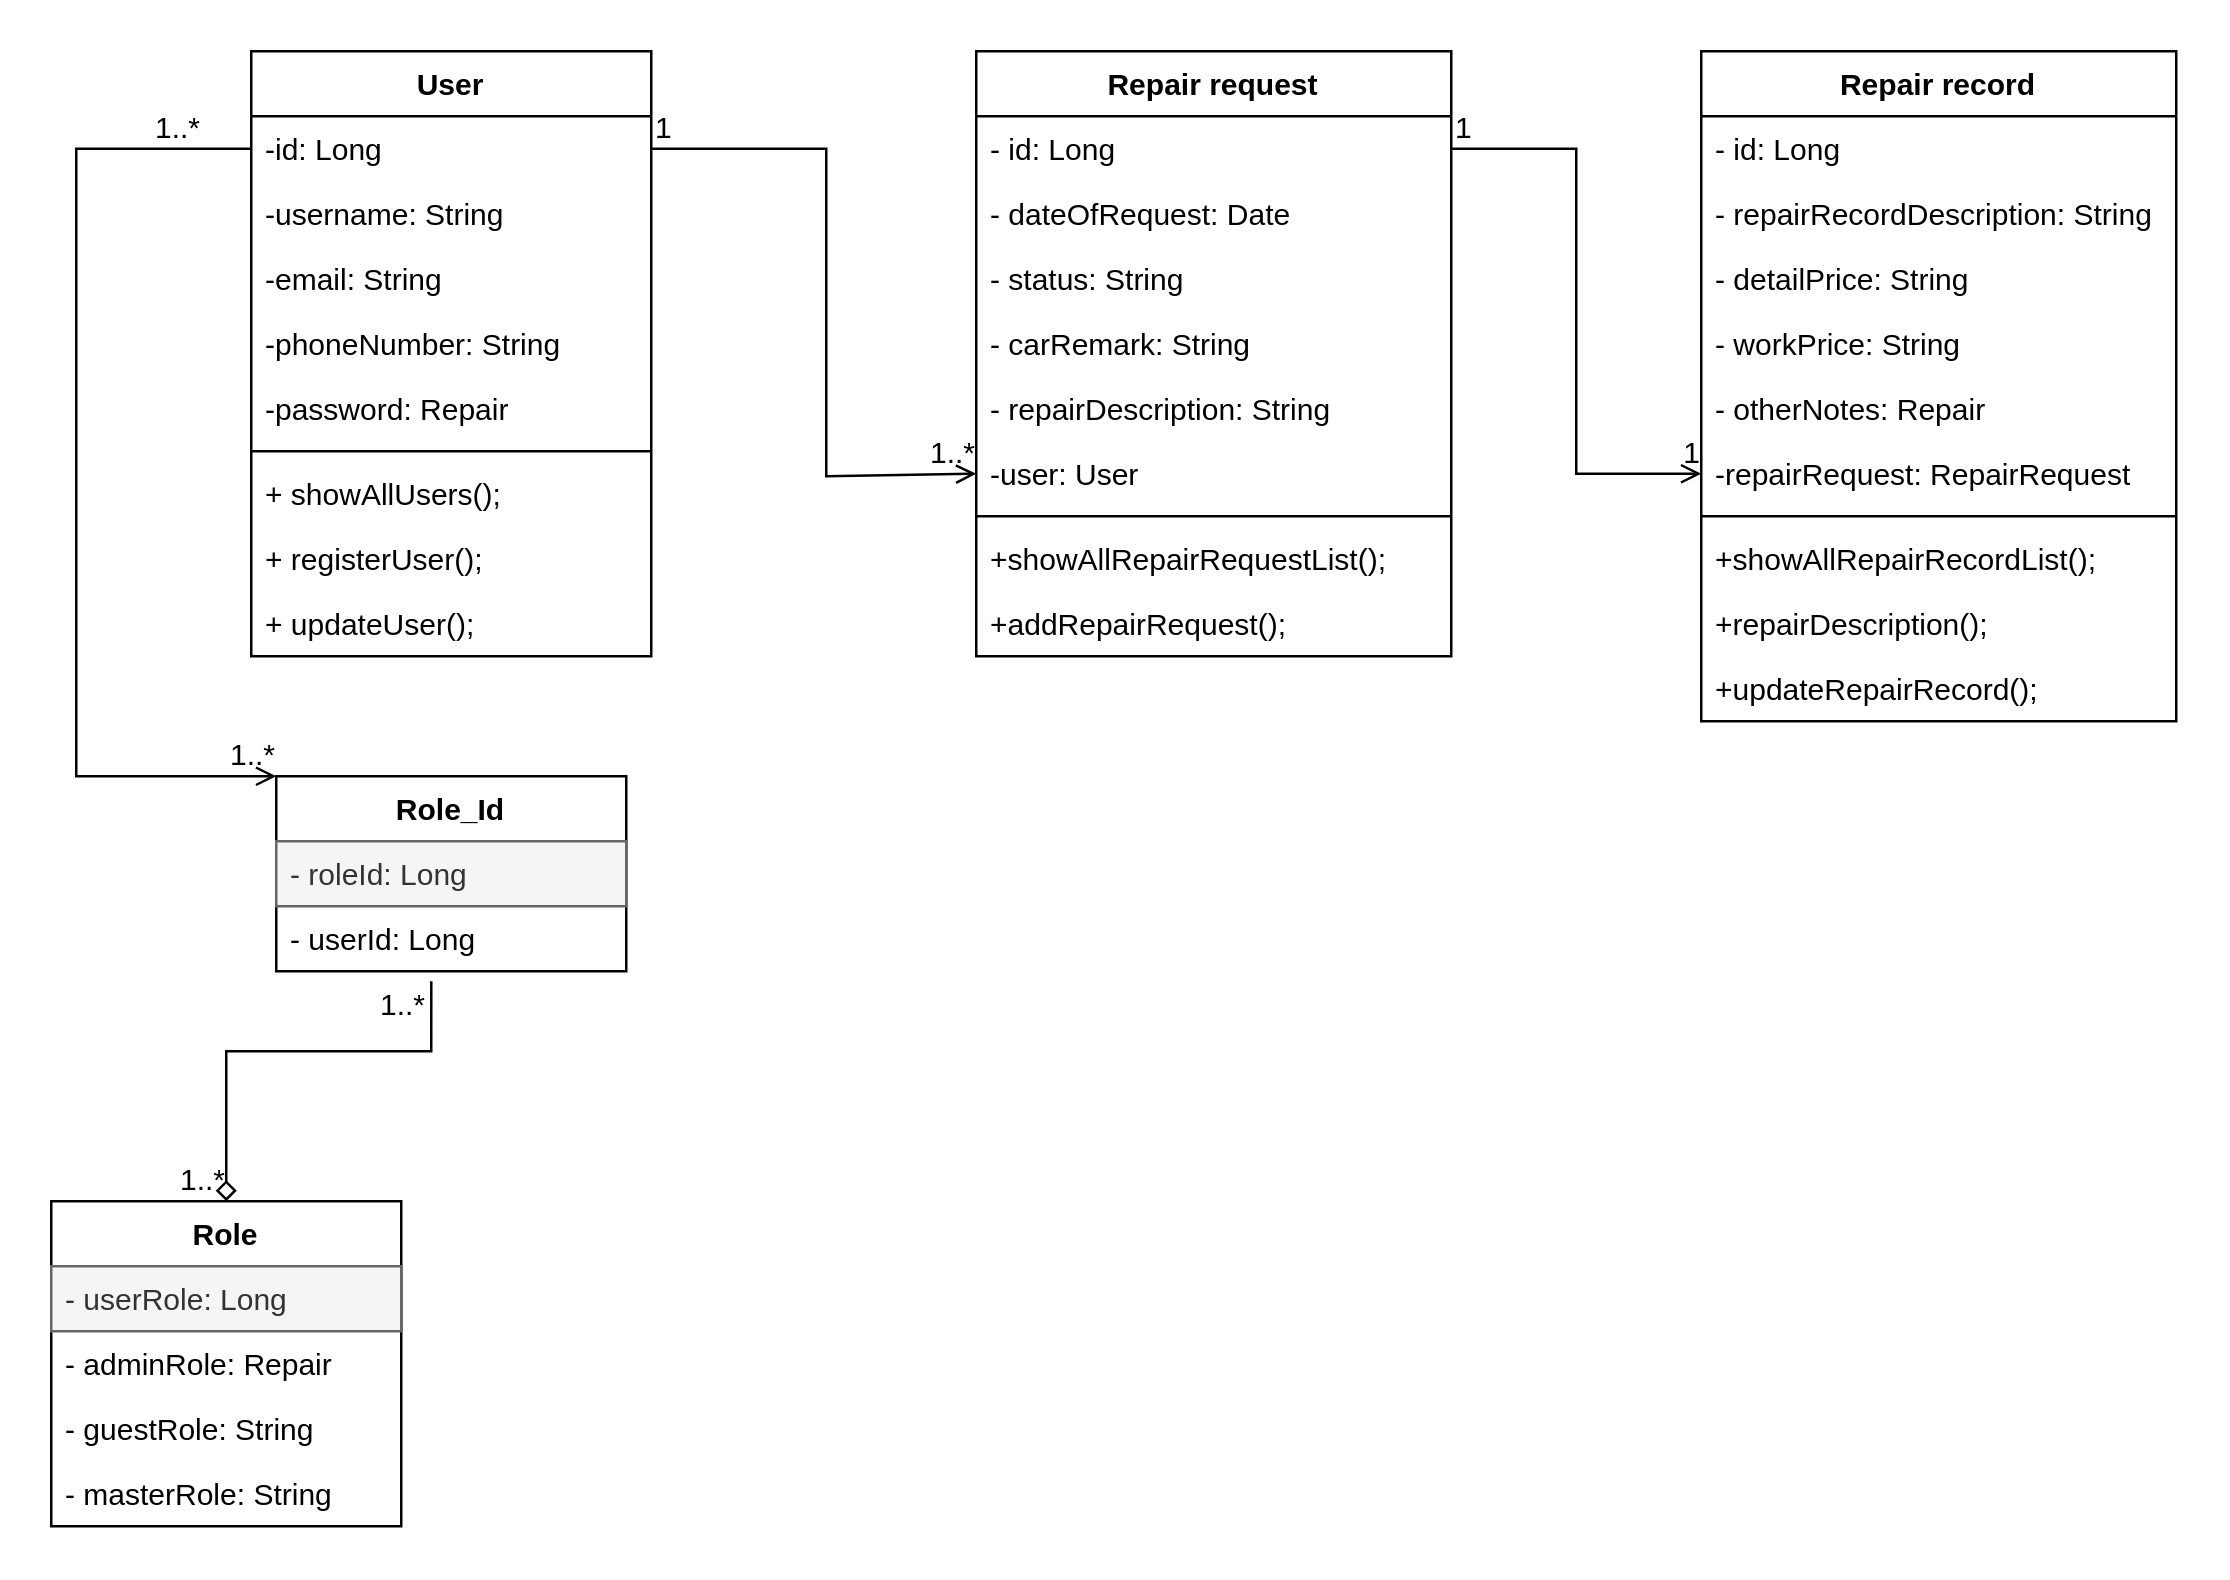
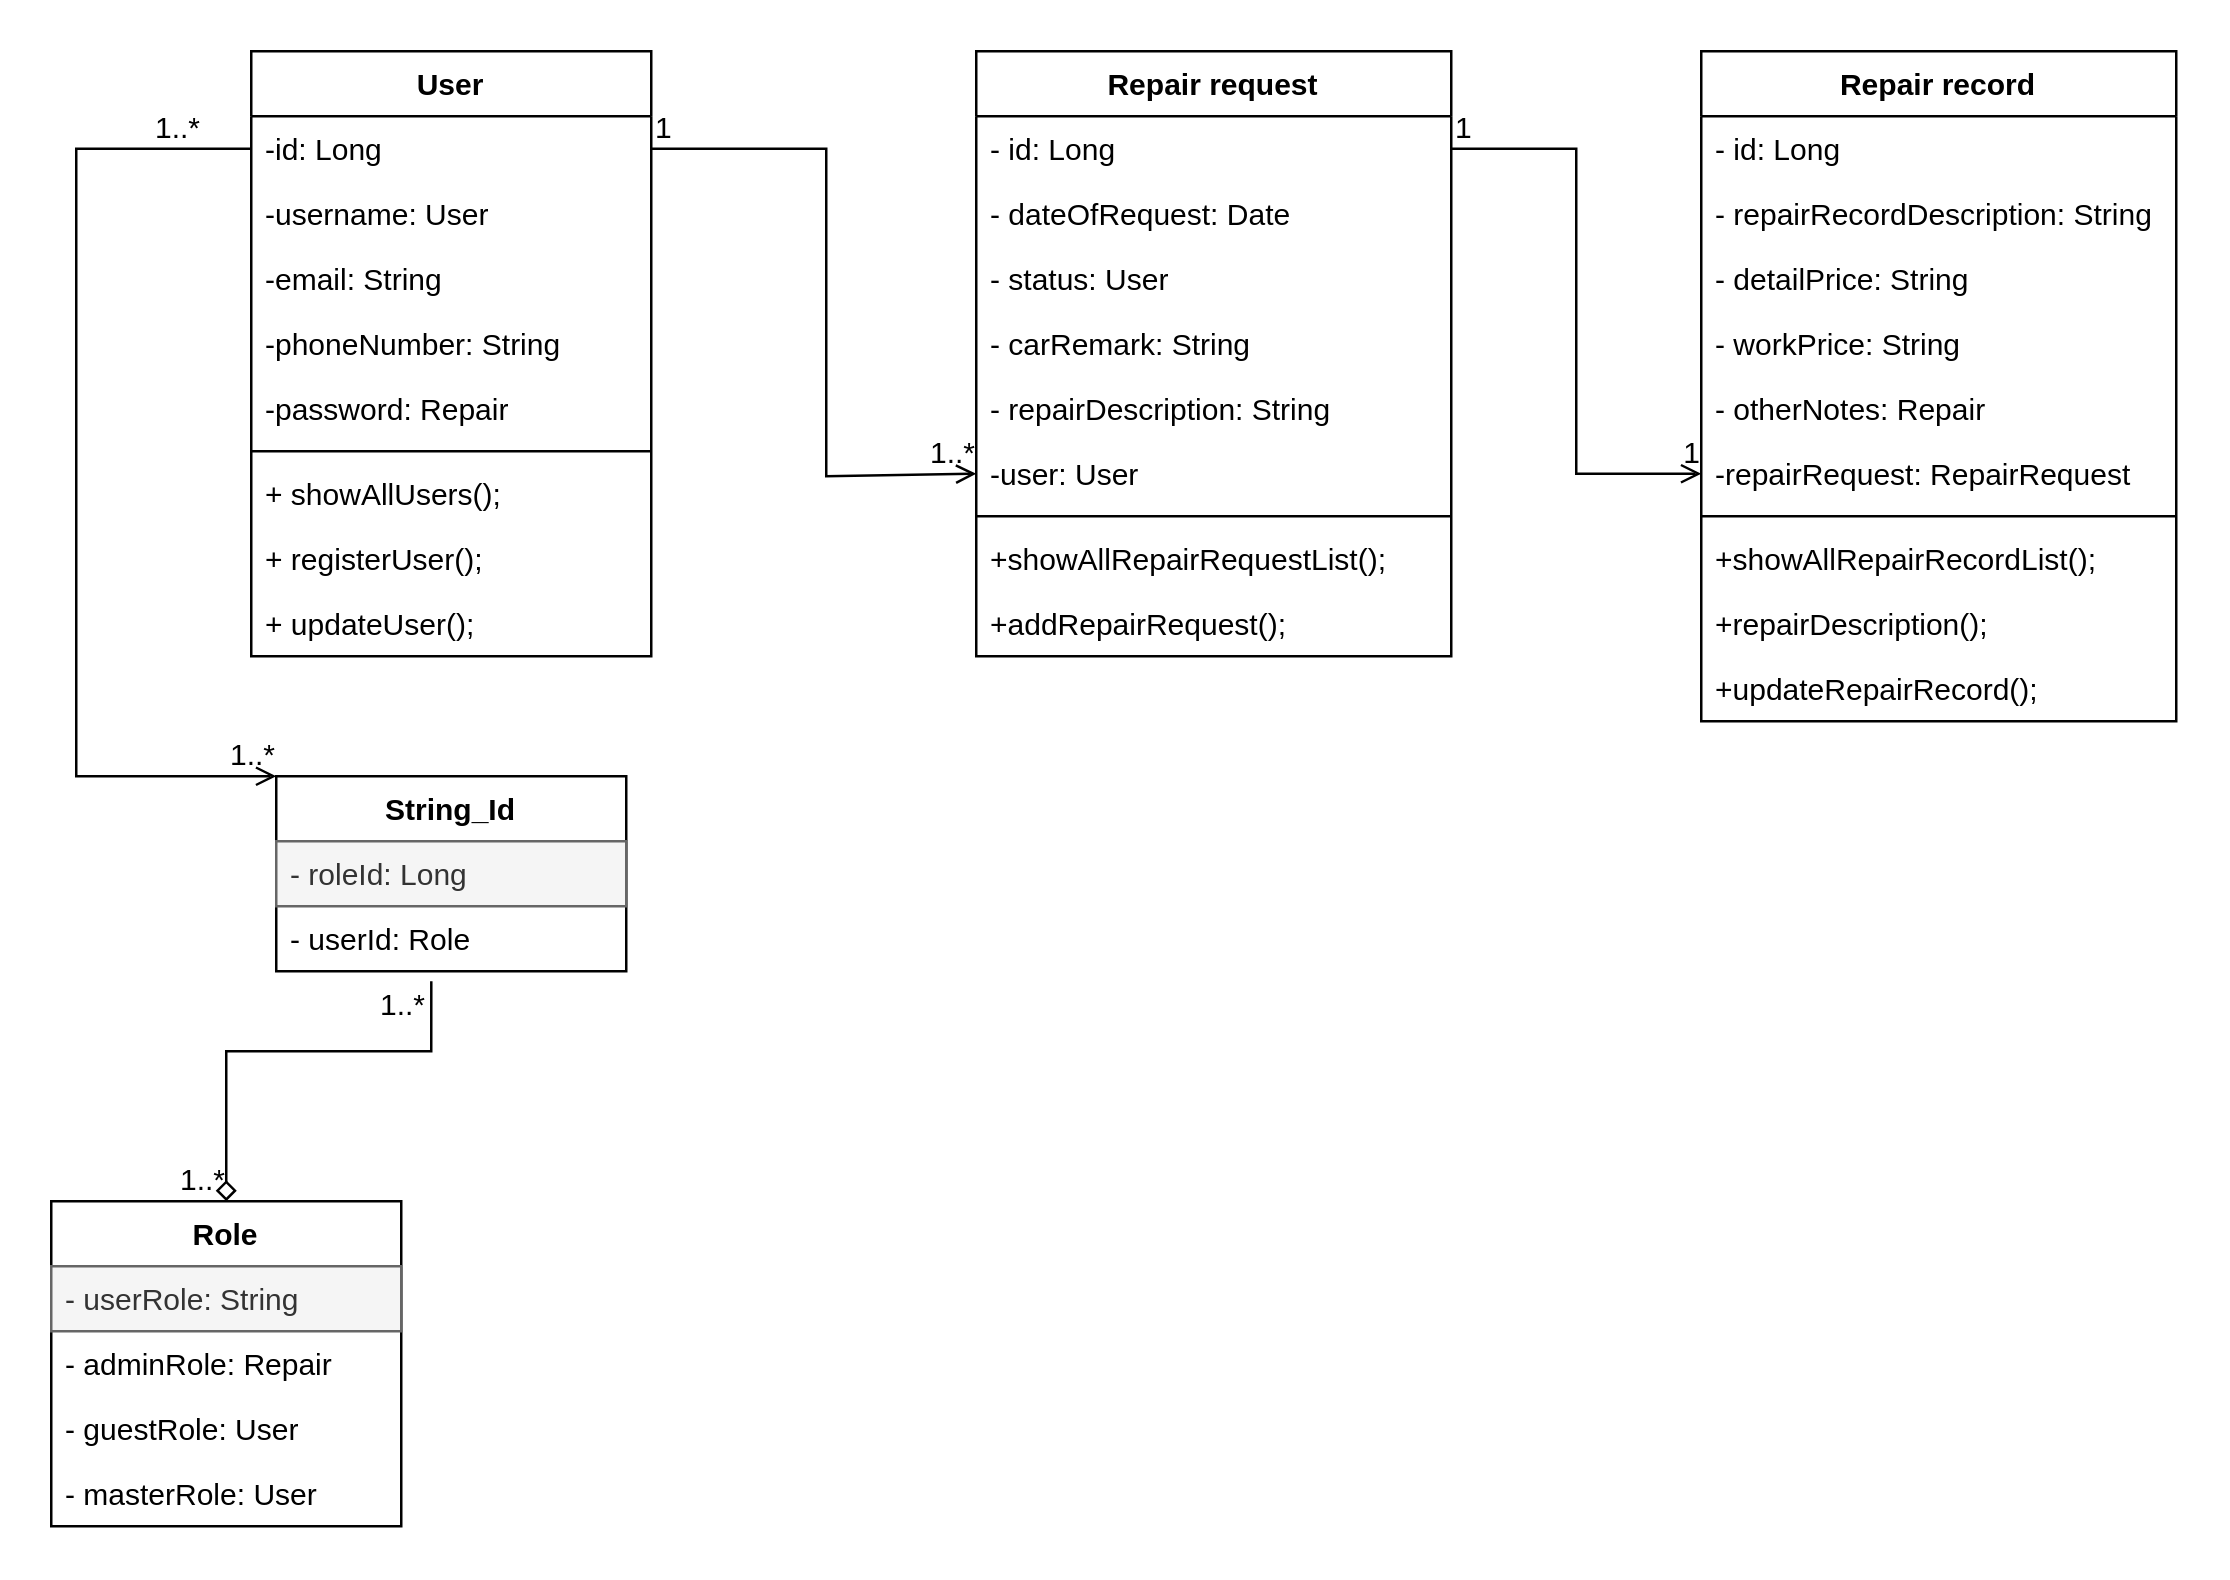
(396, 215) -> (383, 215)
(1109, 280) -> (1096, 280)
(450, 810) -> (450, 810)
(396, 940) -> (392, 940)
(184, 1300) -> (197, 1300)
(205, 1430) -> (192, 1430)
(214, 1495) -> (201, 1495)
